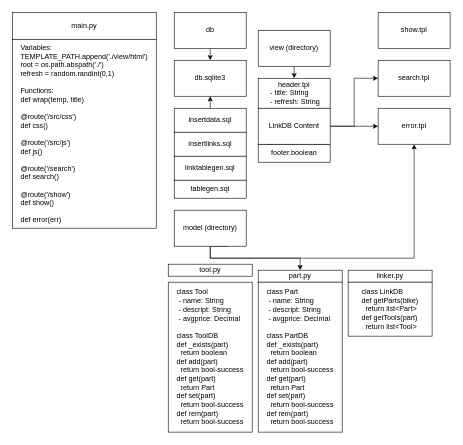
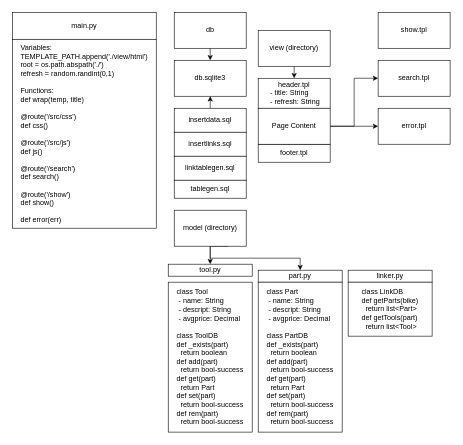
(294, 126) -> (294, 126)
(414, 149) -> (210, 260)
(294, 153) -> (294, 153)
